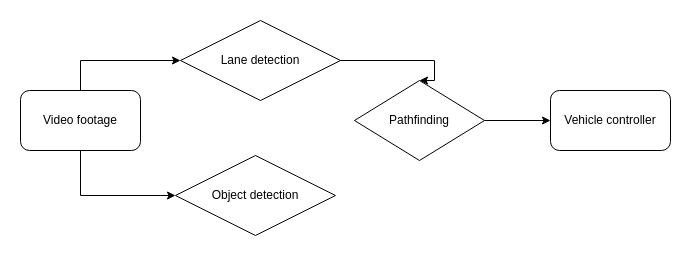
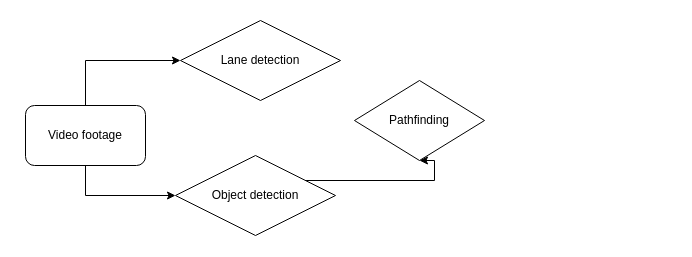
(402, 61) -> none
(81, 121) -> (86, 136)
(514, 121) -> none
(611, 121) -> none
none -> (384, 181)
